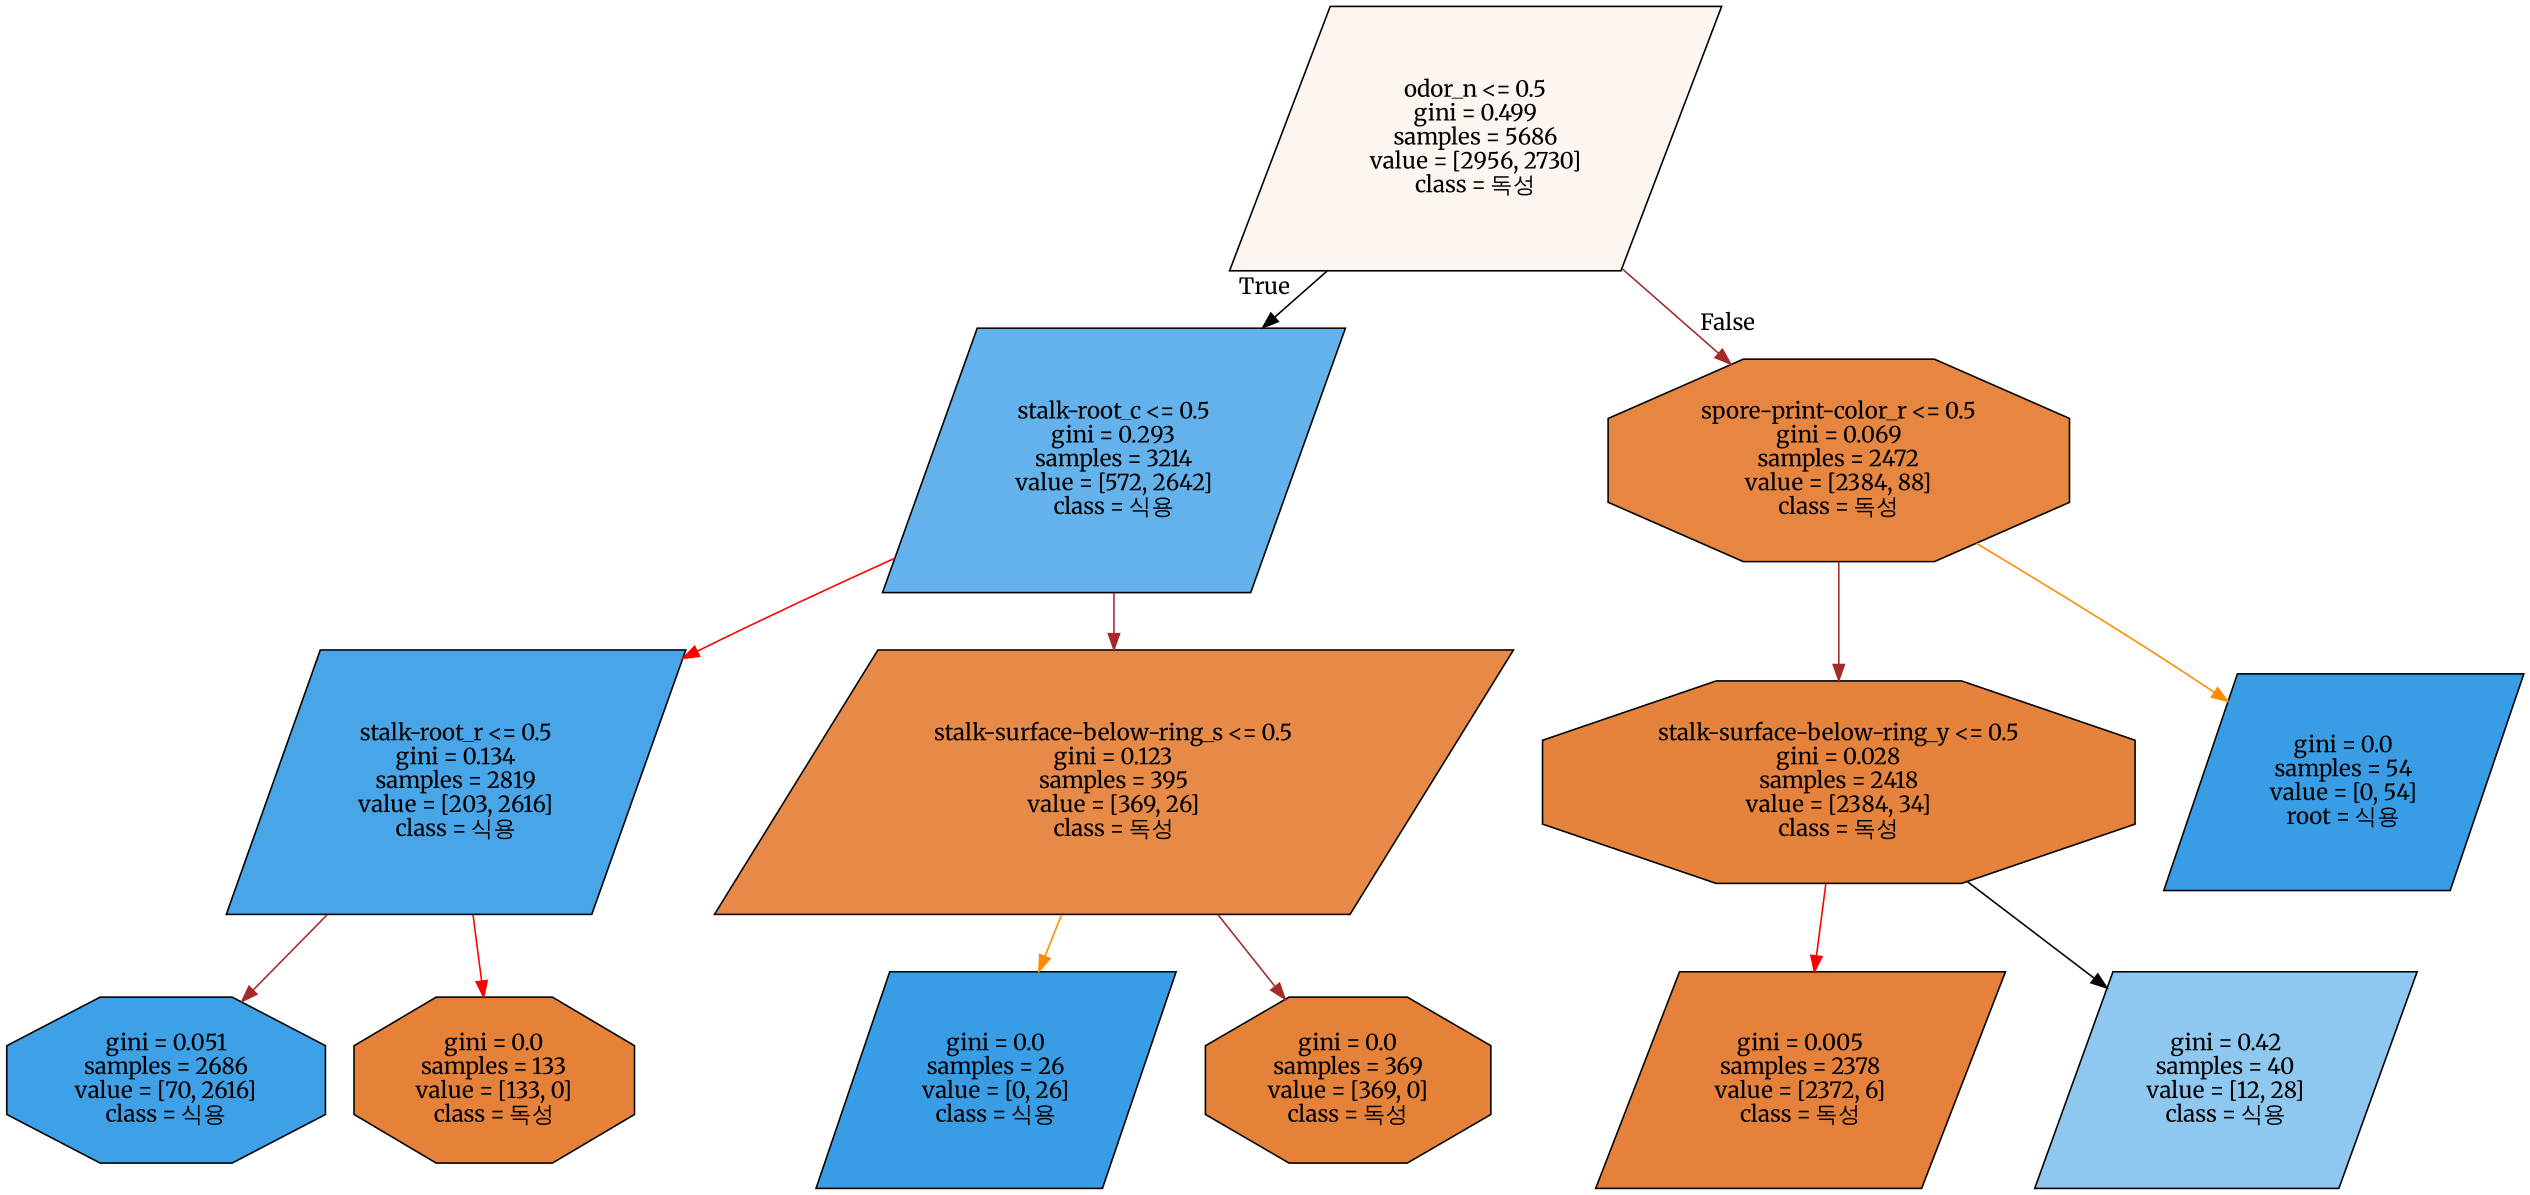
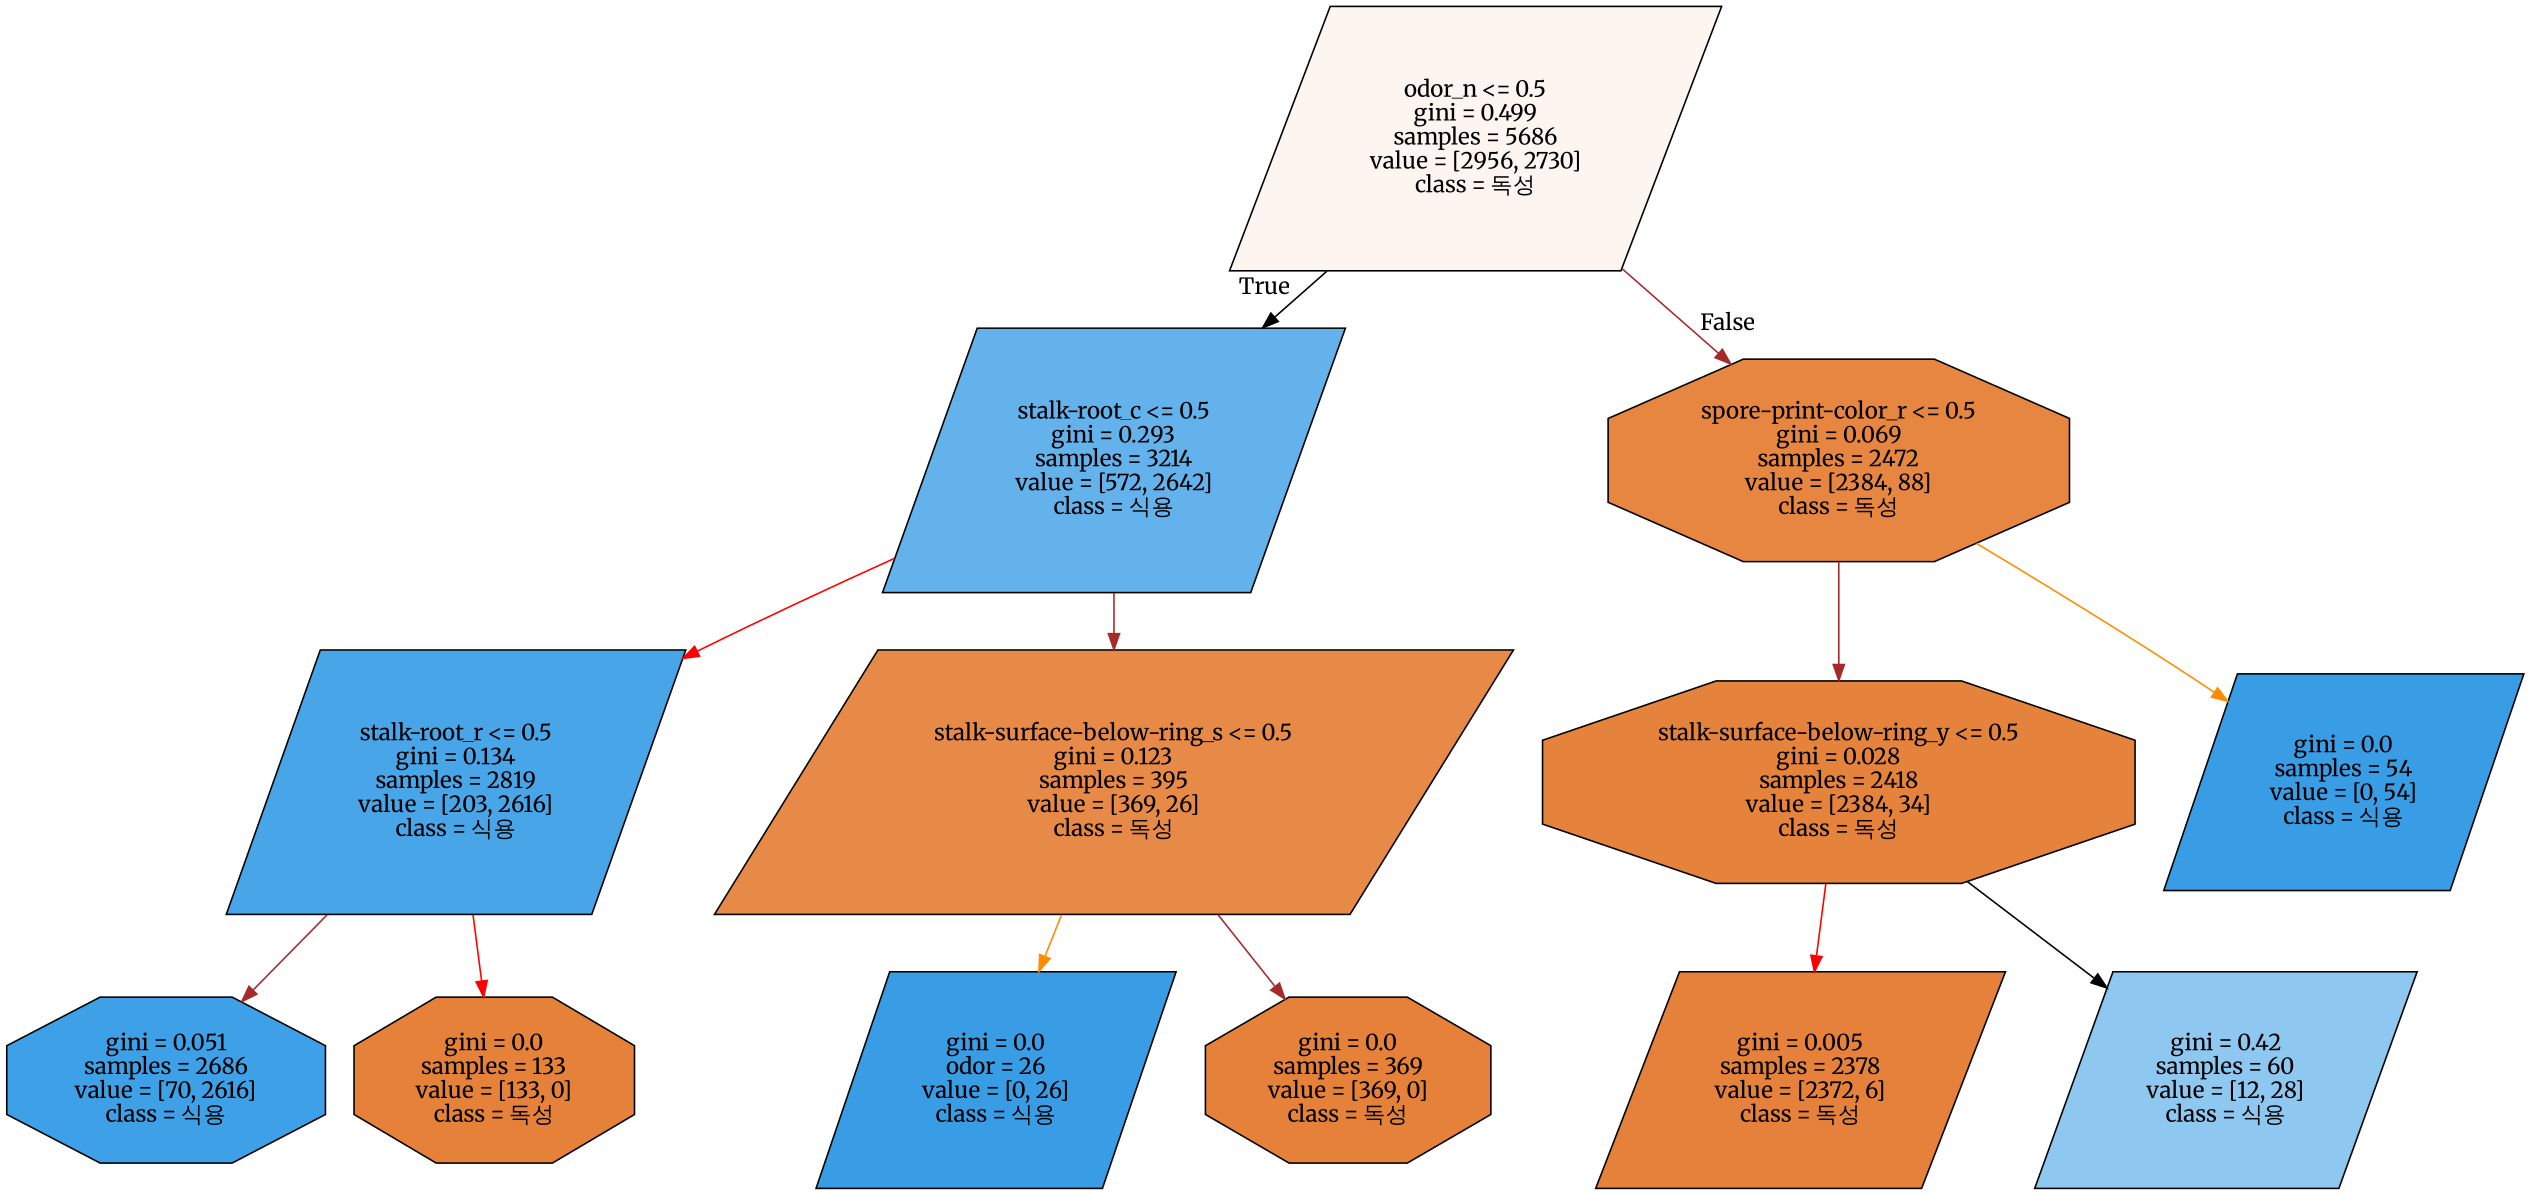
(2344, 782) -> (2344, 782)
(996, 1080) -> (996, 1080)
(2226, 1080) -> (2226, 1080)
